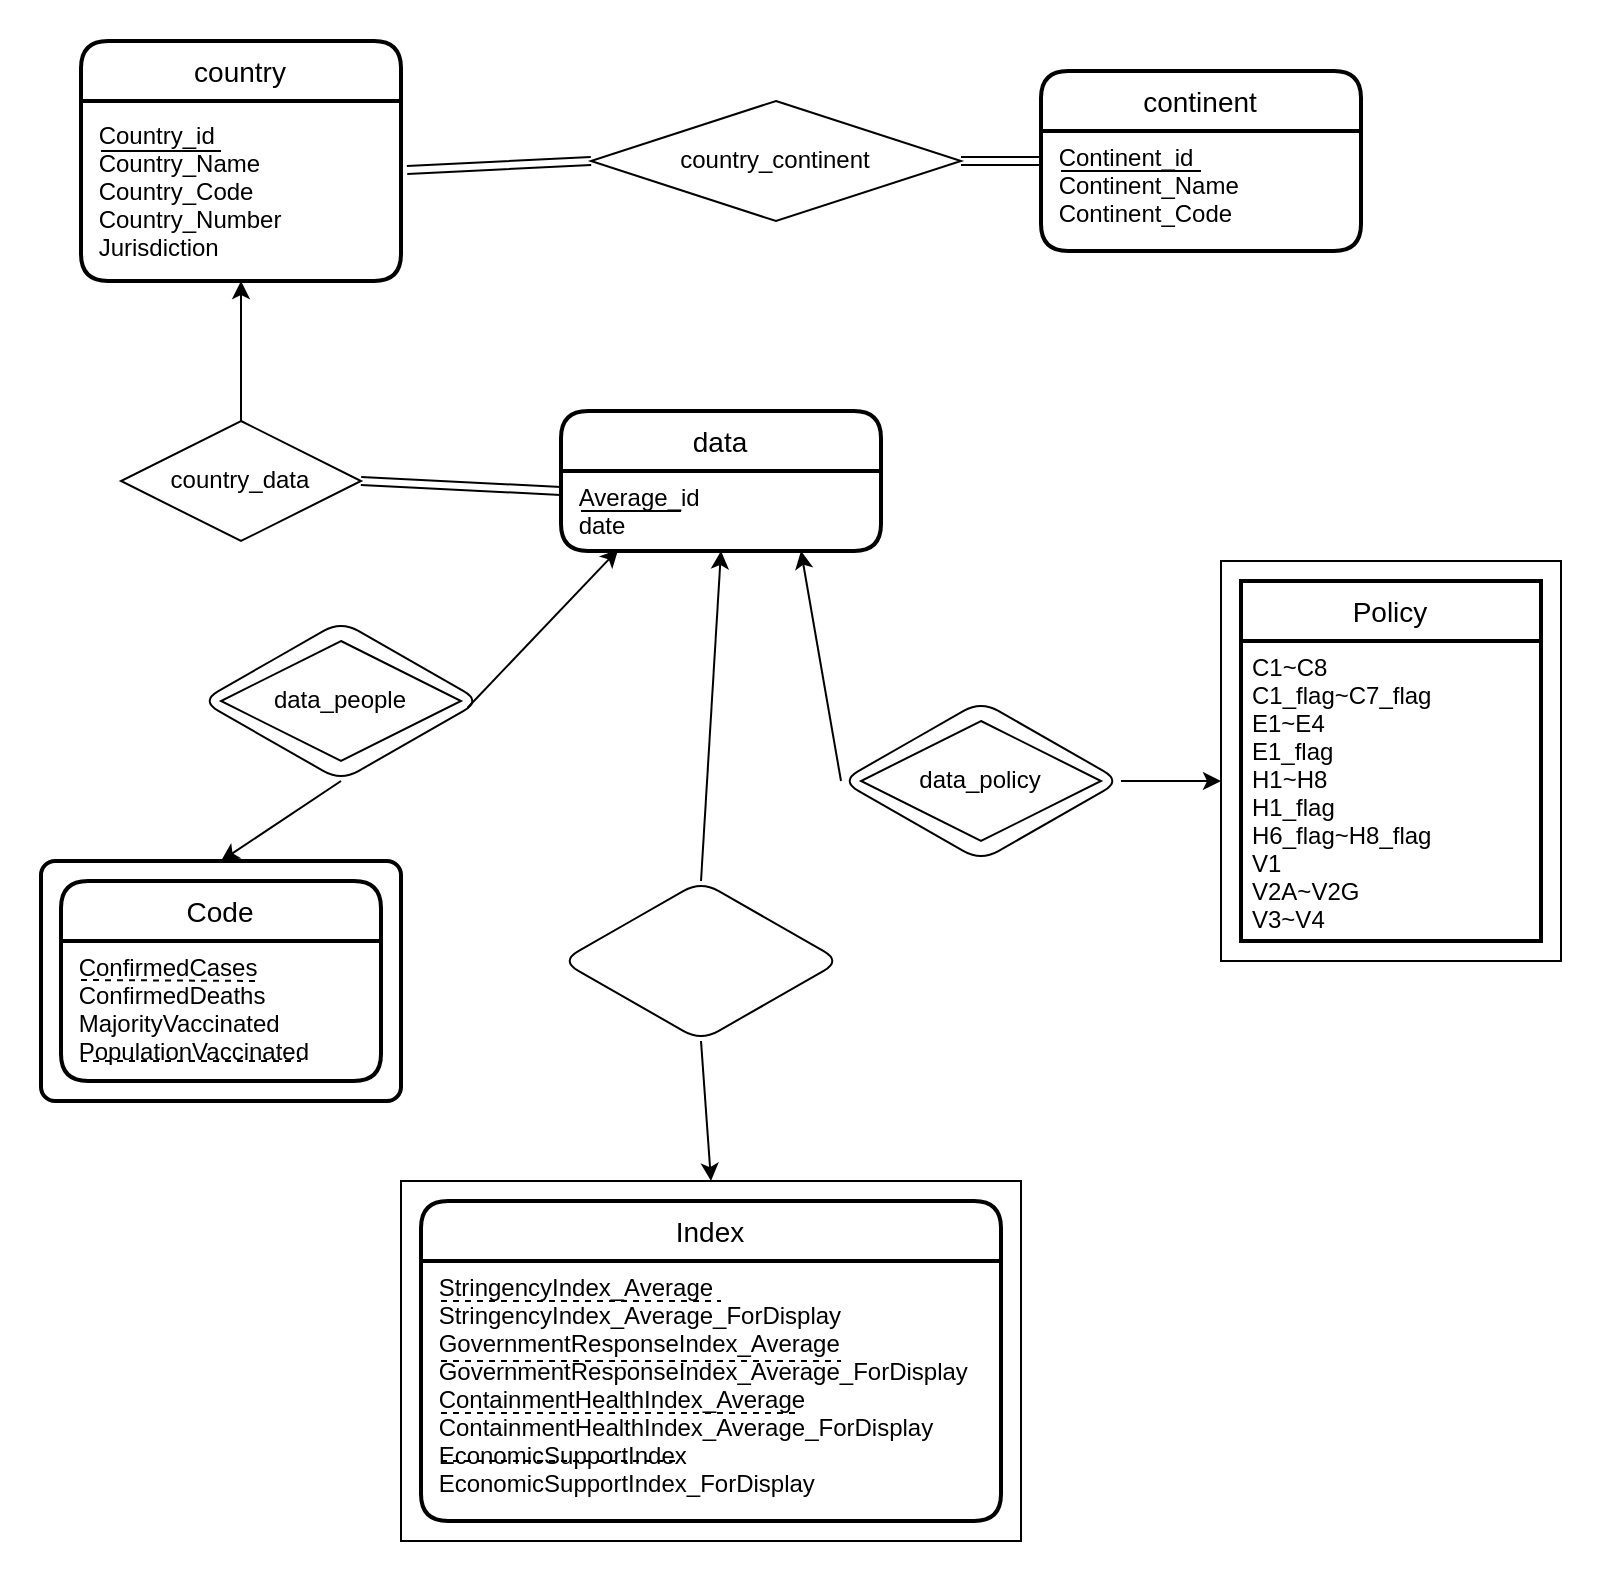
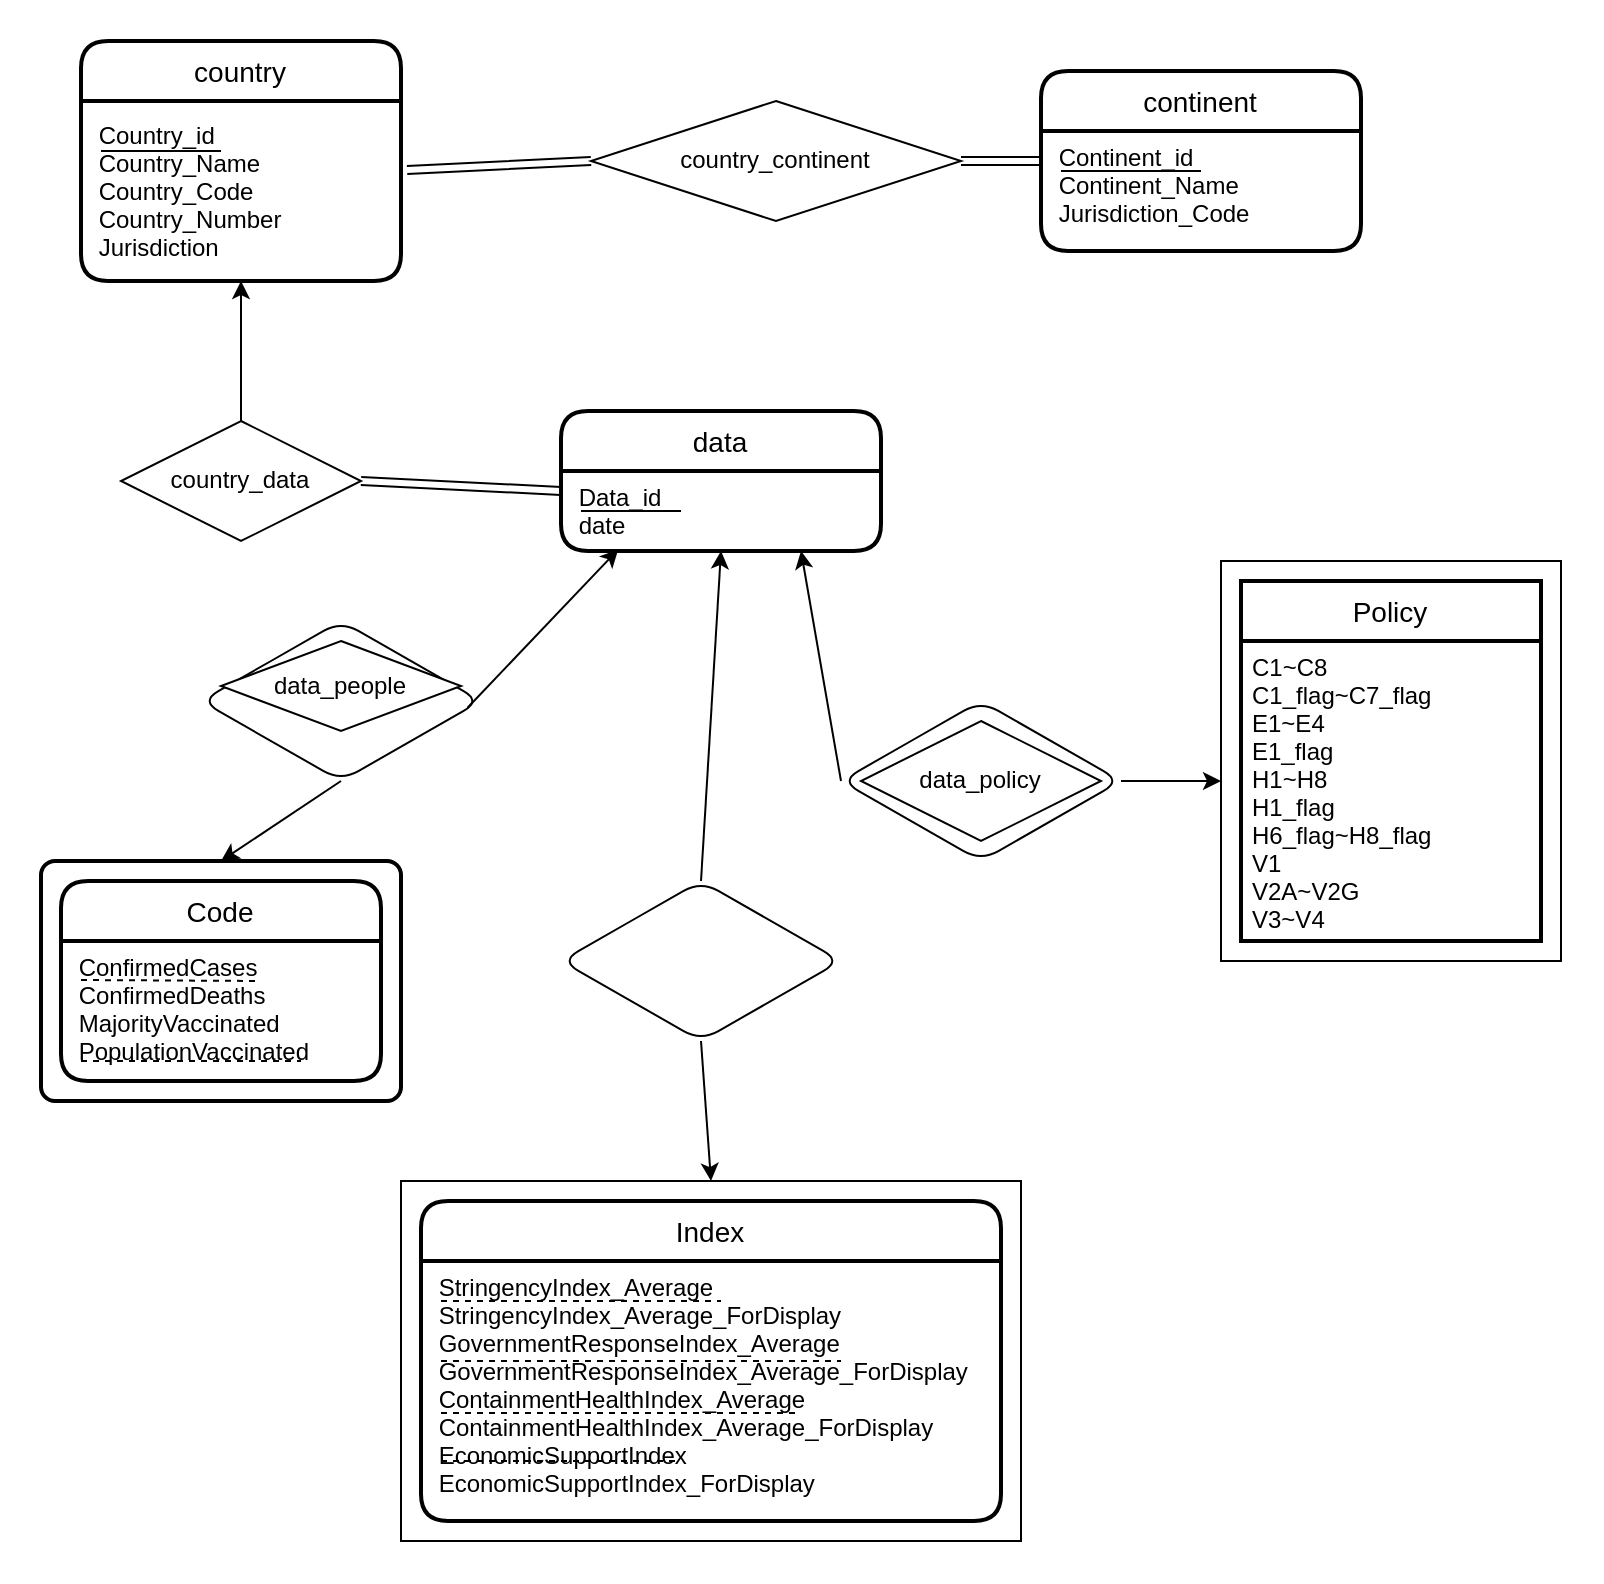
(1126, 158) -> (1126, 158)
(636, 498) -> (616, 498)
(341, 701) -> (341, 686)
